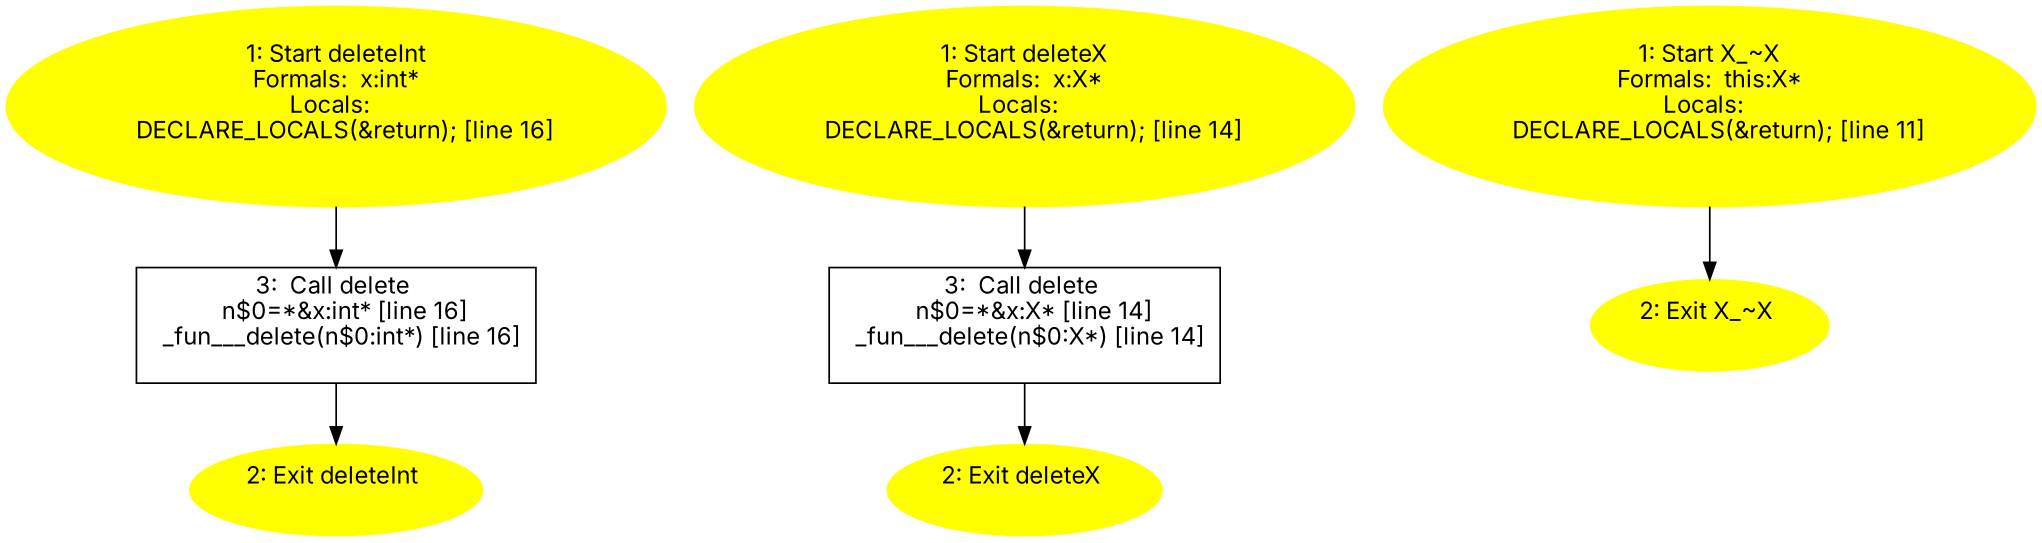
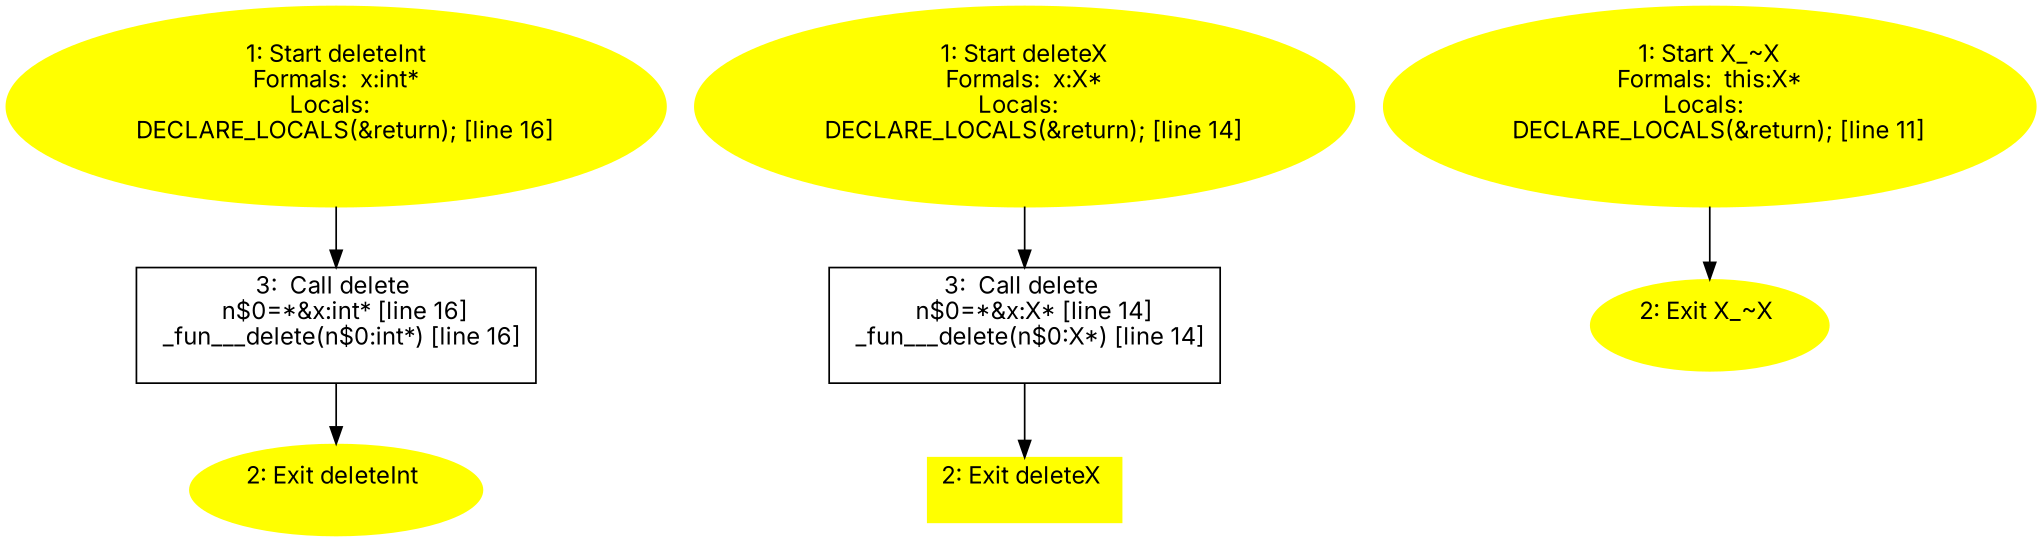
(1025, 490) -> (1025, 490)
